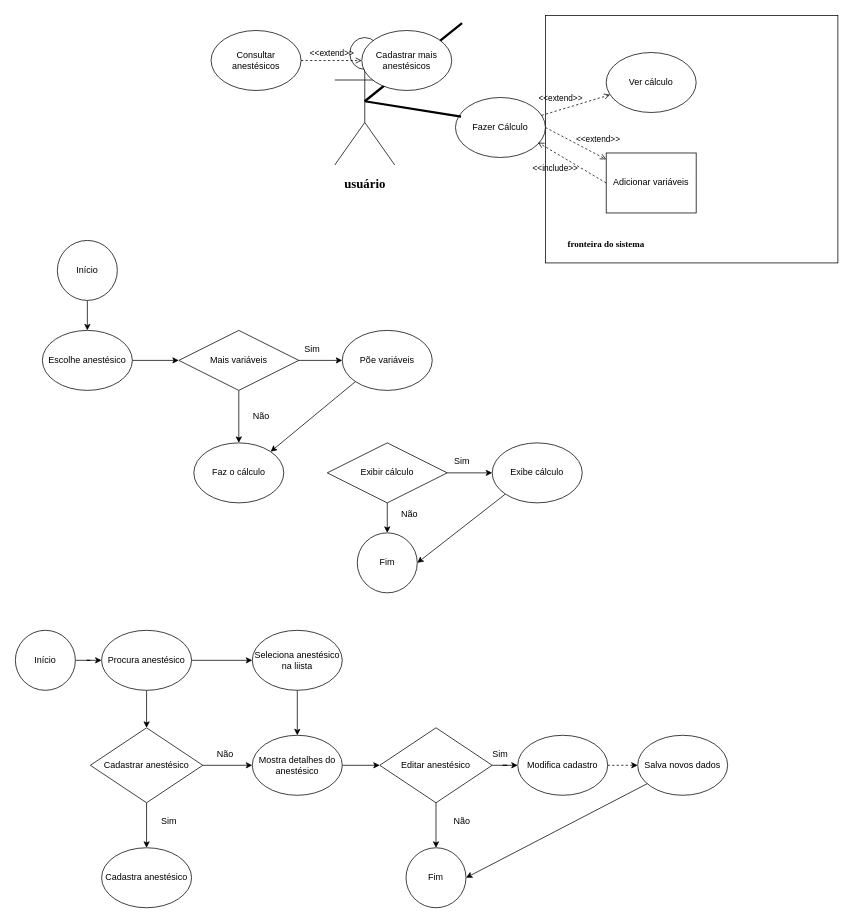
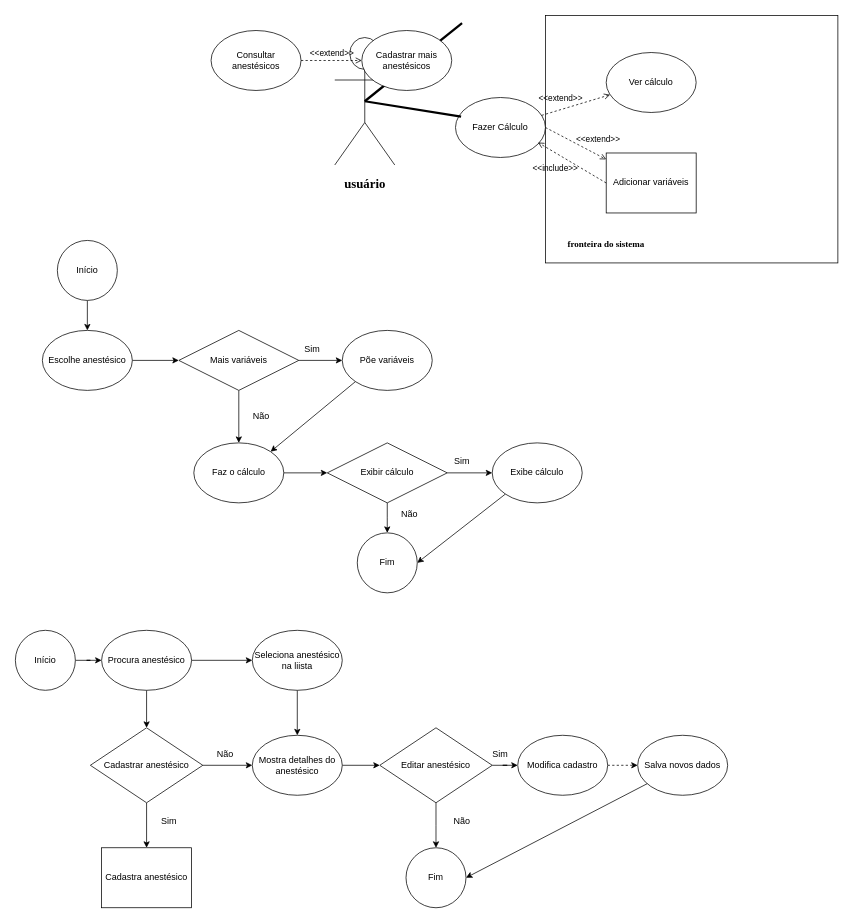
none -> (321, 473)
(147, 878) -> (147, 878)
